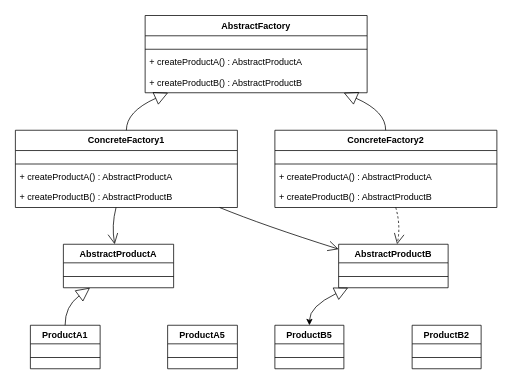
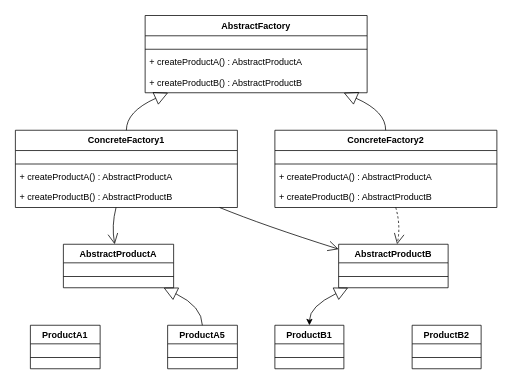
none -> (193, 306)
(68, 308) -> none
(309, 335) -> (309, 335)
